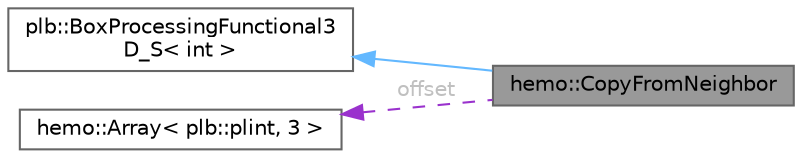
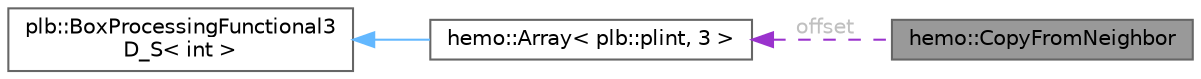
(433, 65) -> (402, 40)
